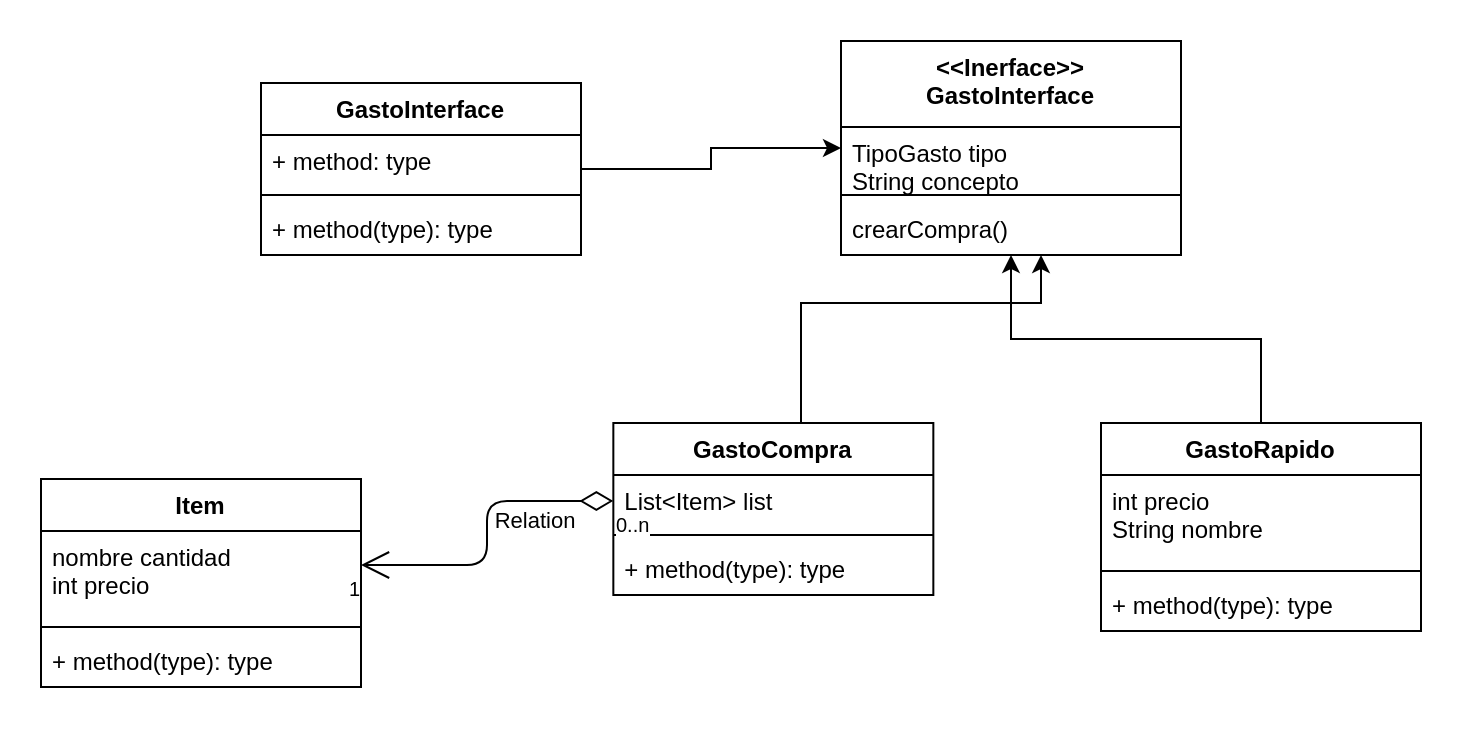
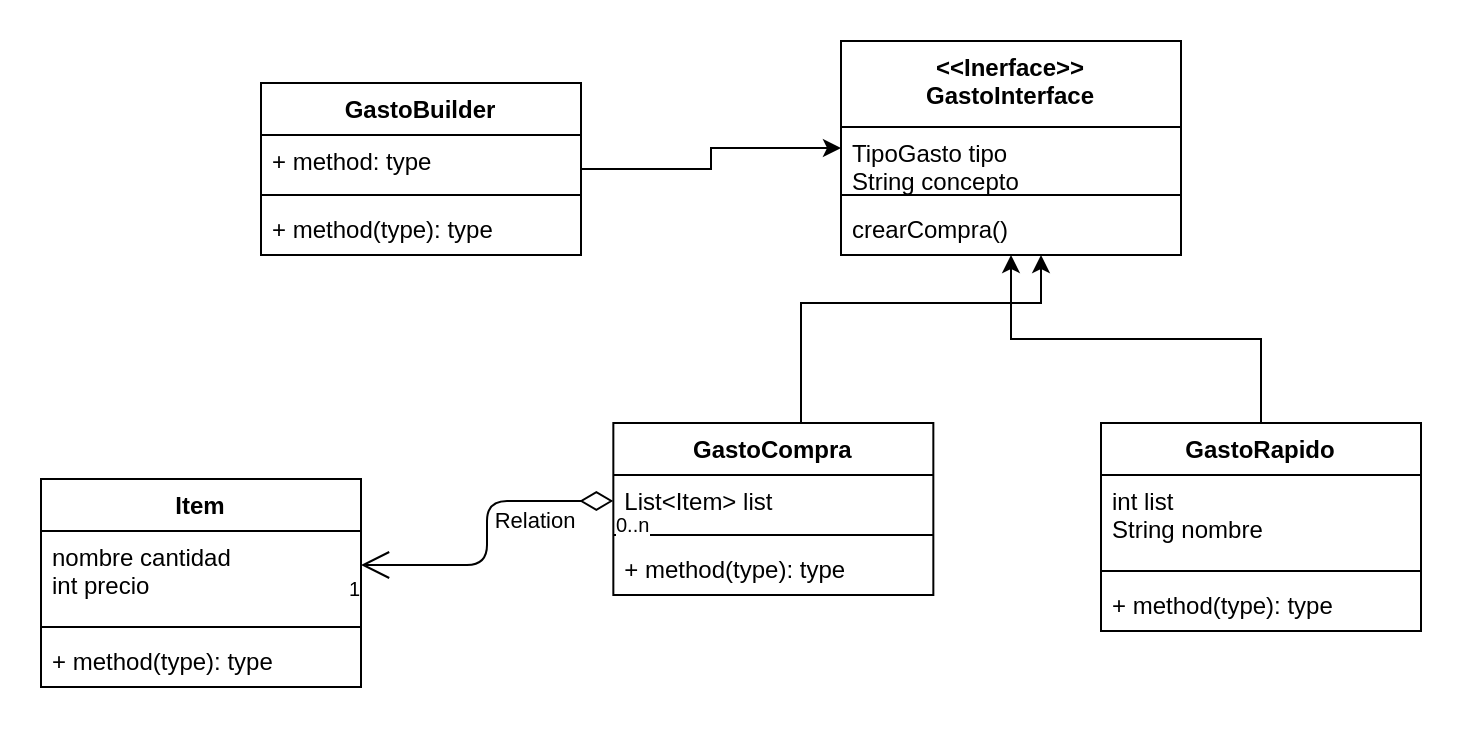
(420, 110) -> (420, 110)
(1170, 502) -> (1153, 502)
